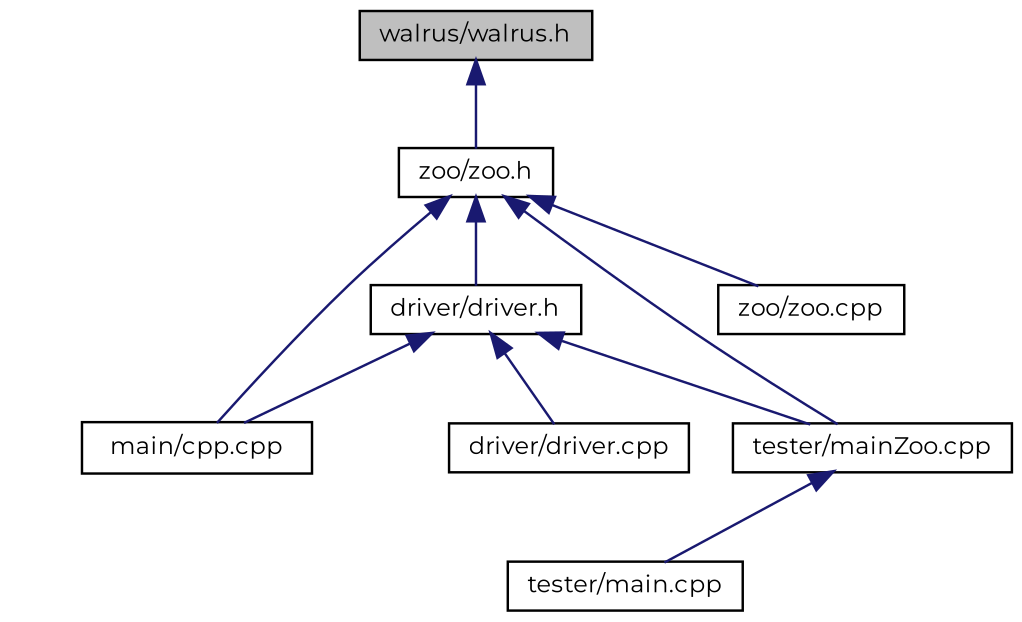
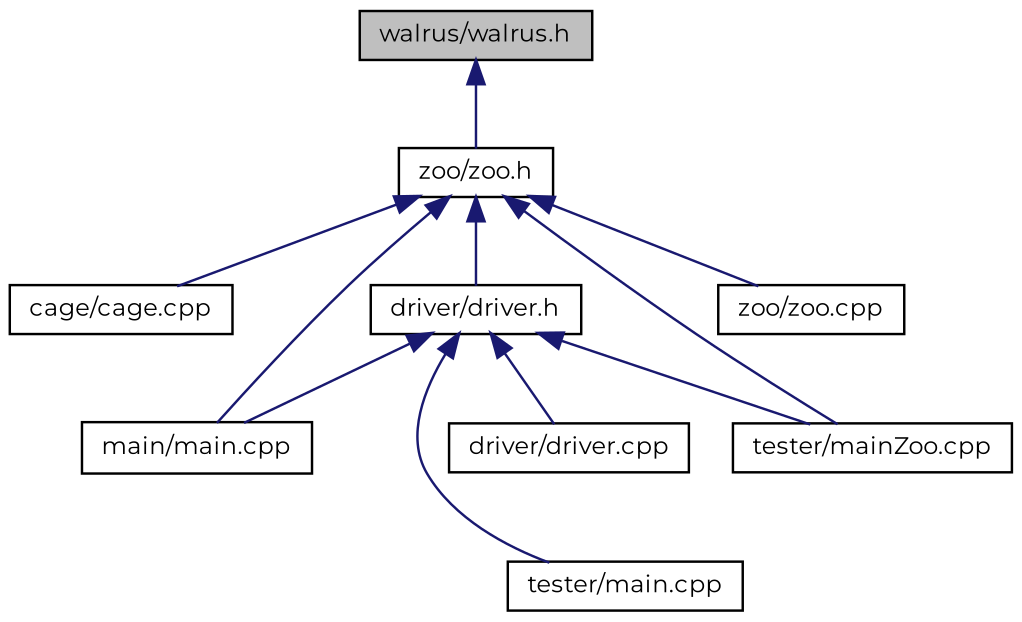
none -> (121, 310)
(197, 448) -> (197, 448)
(738, 523) -> (435, 485)
